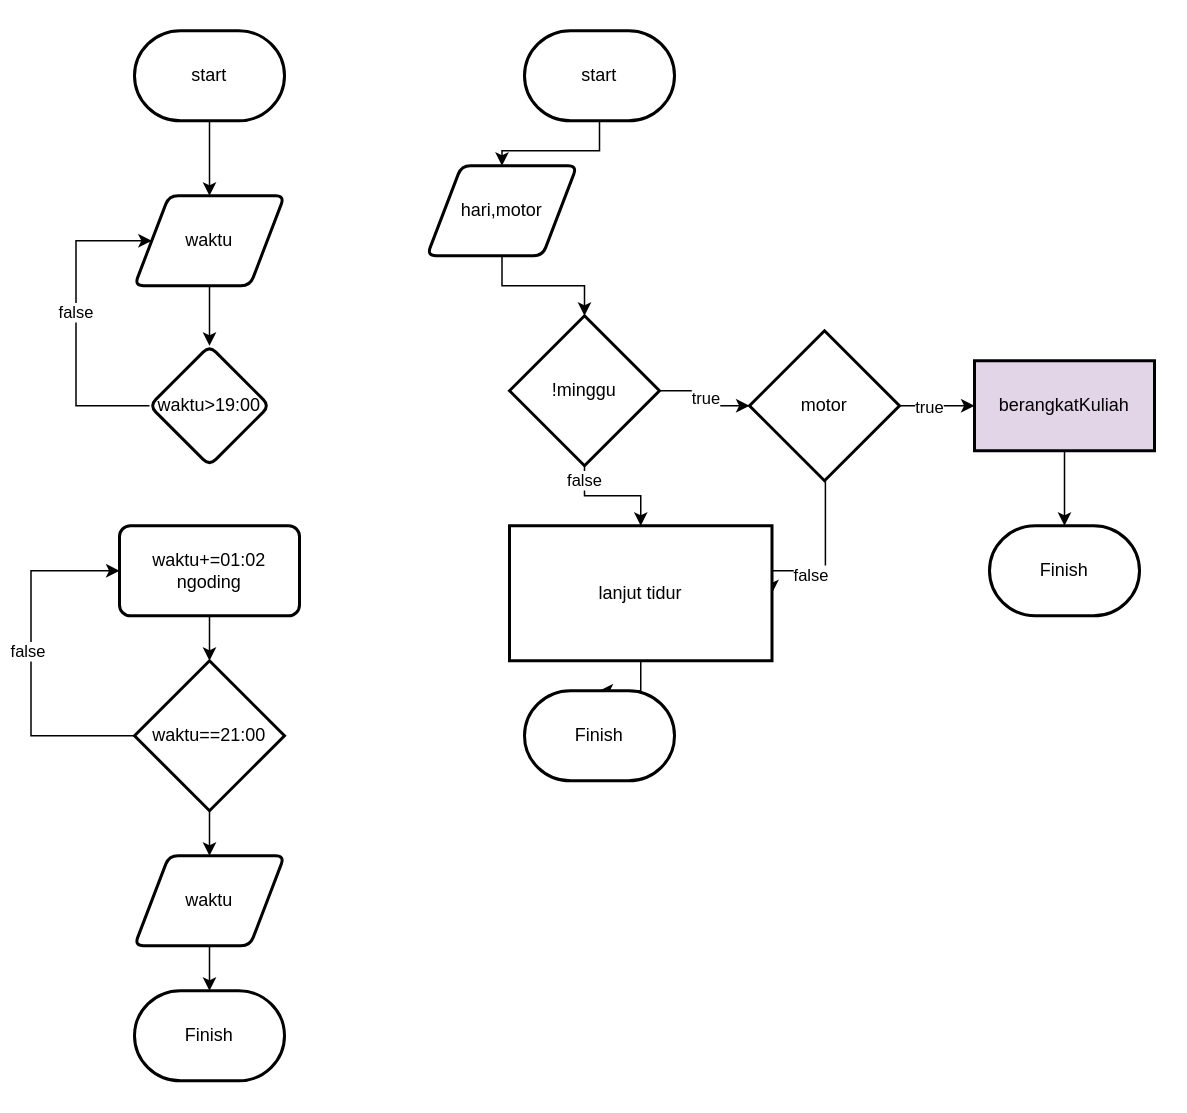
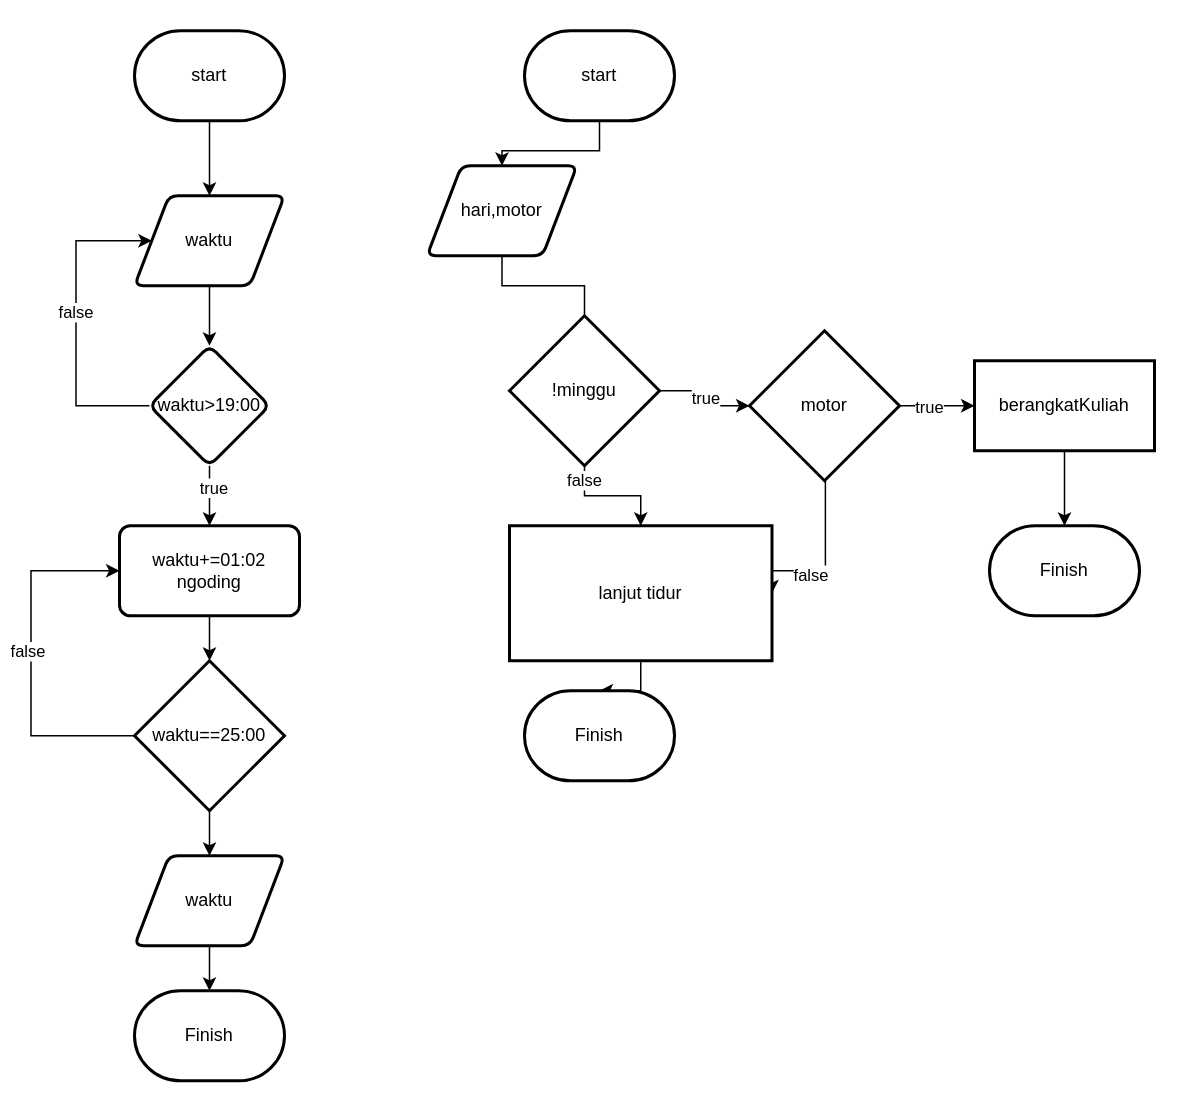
(584, 304) -> (584, 308)
(1064, 406) -> (1064, 406)
none -> (209, 491)
(209, 736) -> (209, 736)
